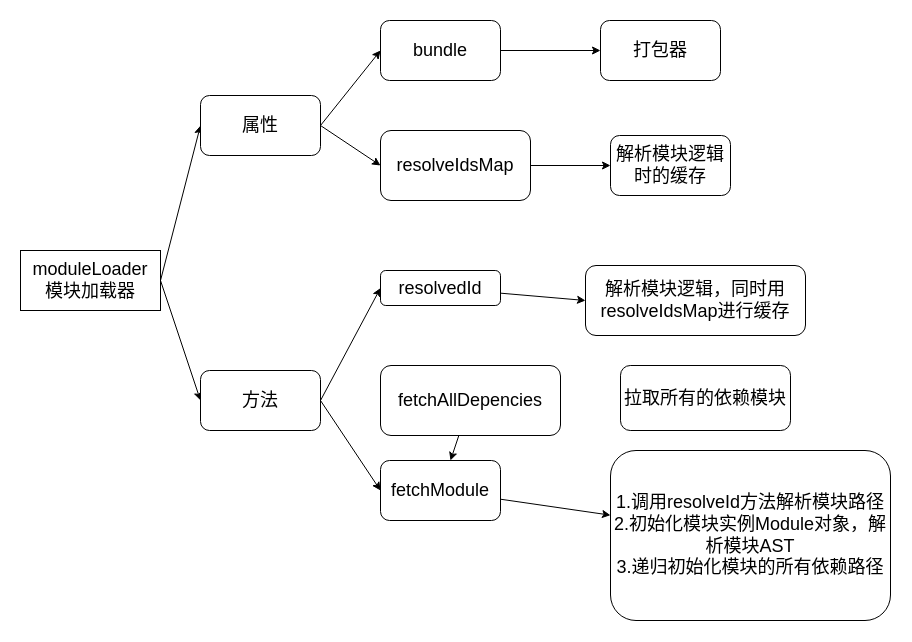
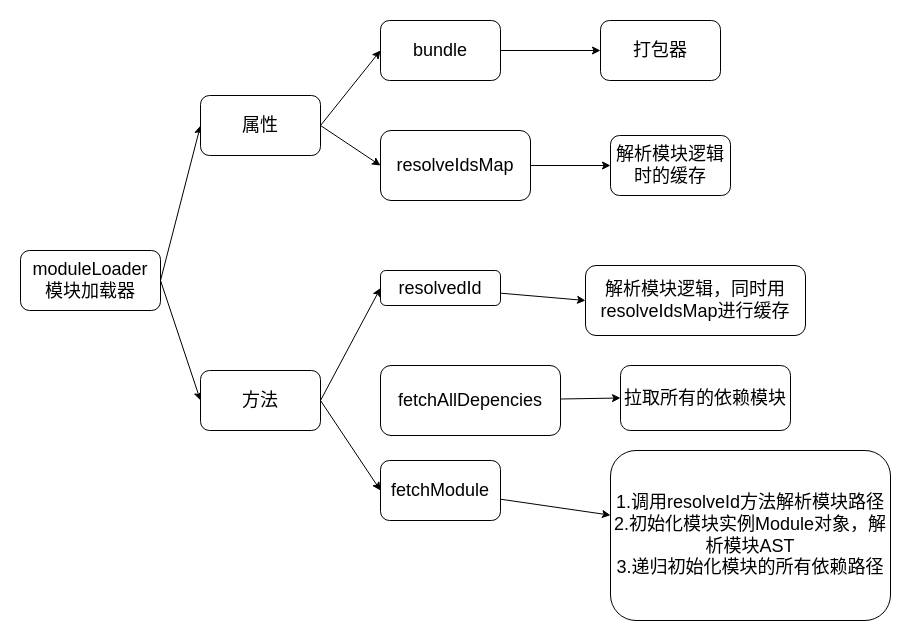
(91, 281) -> (91, 281)
(456, 444) -> (587, 399)
